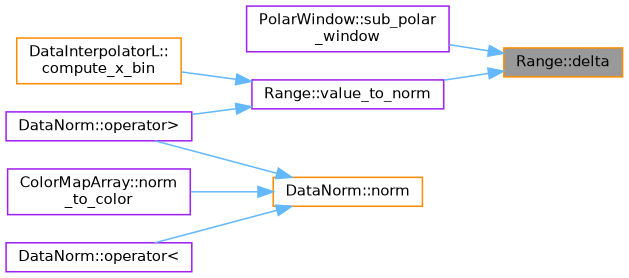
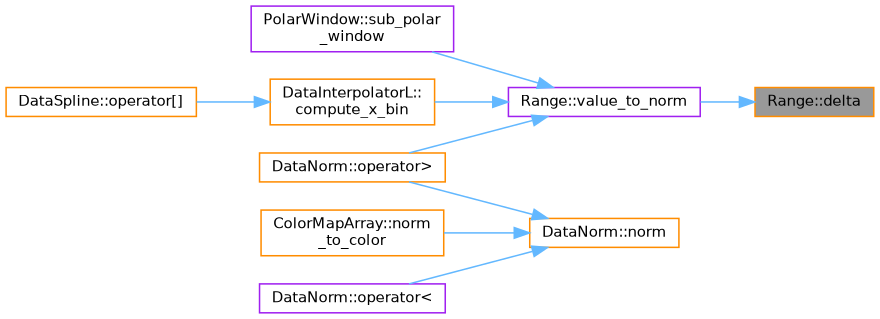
(469, 48) -> (485, 67)
none -> (101, 102)
(99, 126) -> (352, 167)
(99, 192) -> (352, 233)
